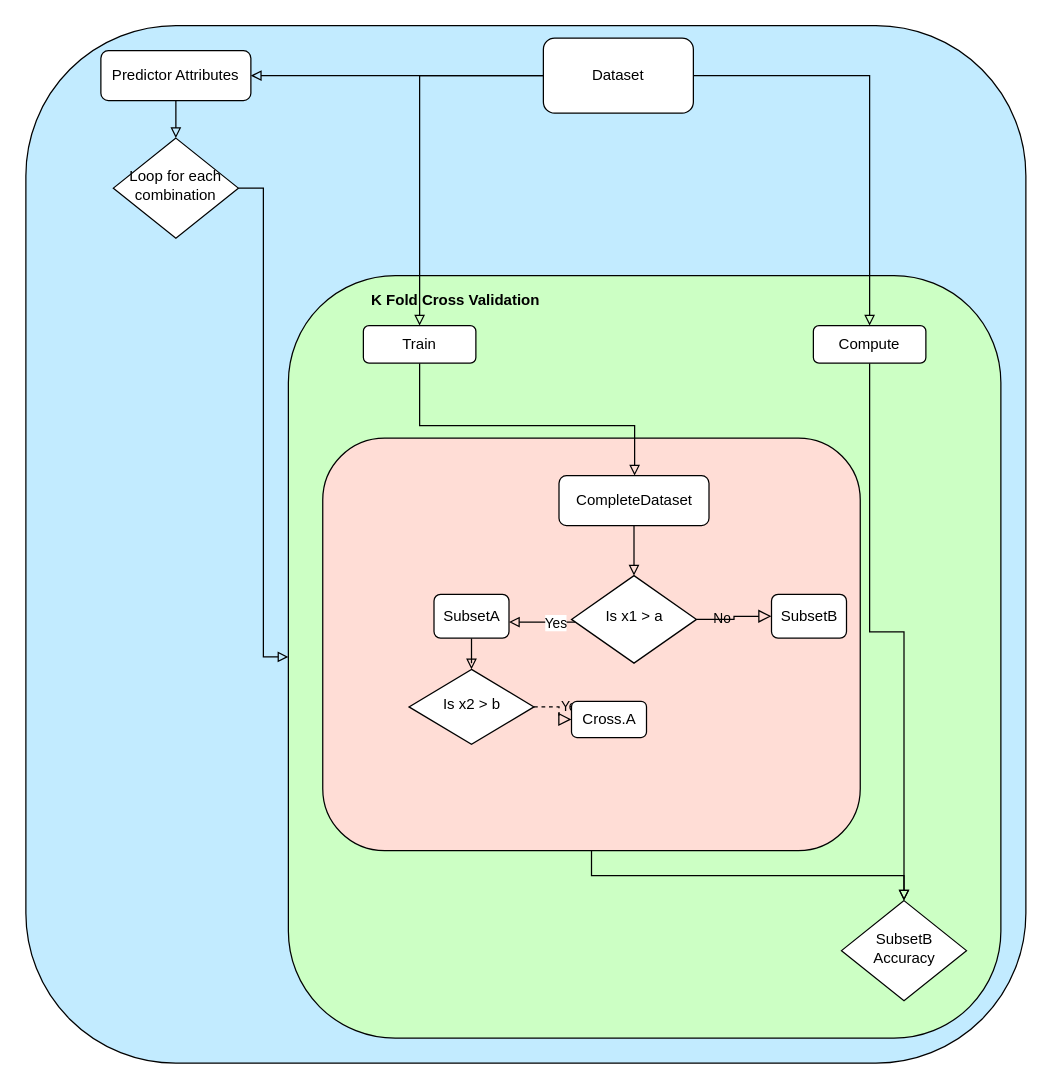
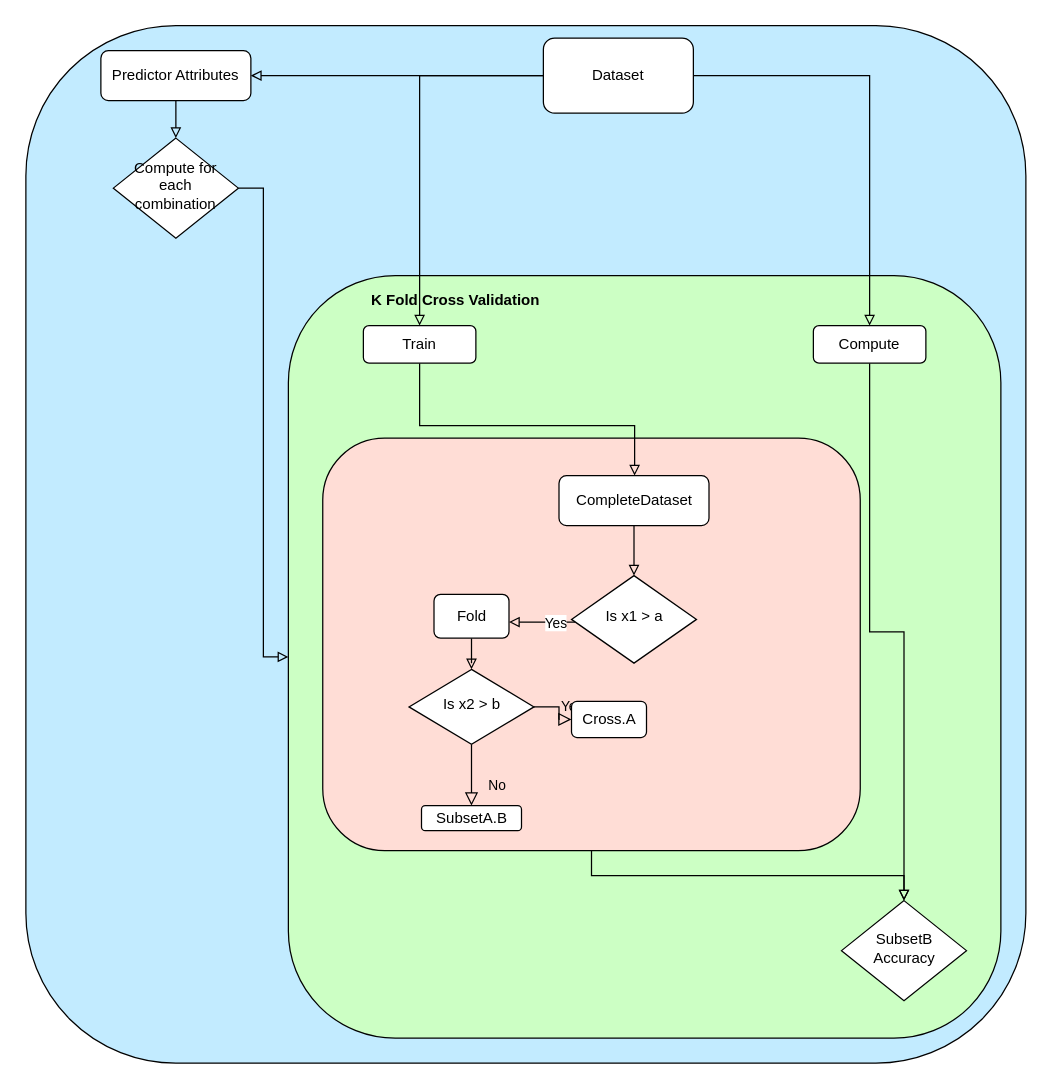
(176, 186) -> (176, 186)
(809, 616) -> none
(472, 617) -> (472, 617)
(729, 619) -> none
(550, 707) -> (550, 707)
none -> (471, 769)
none -> (471, 818)
